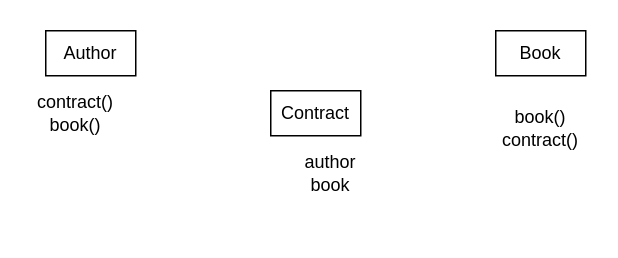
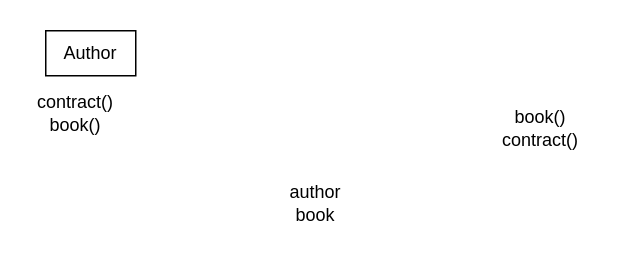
(541, 53) -> none
(316, 113) -> none
(331, 173) -> (316, 203)
